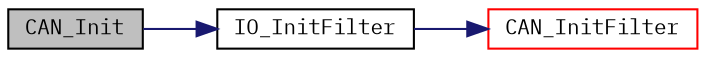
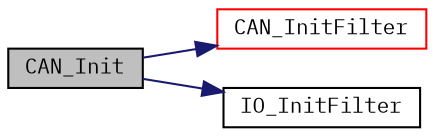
(441, 29) -> (170, 53)
